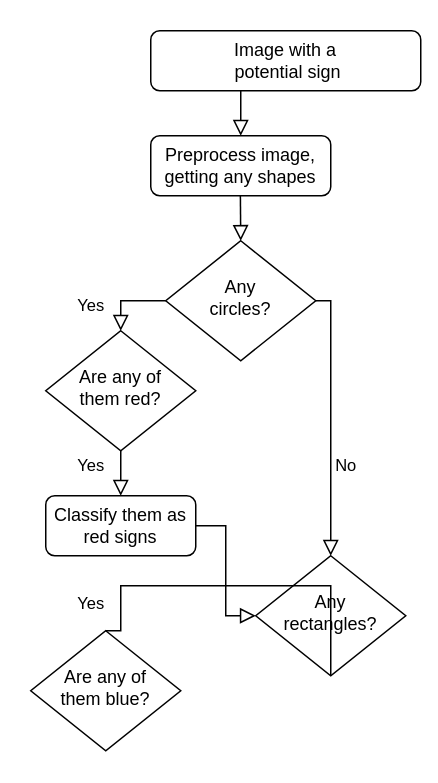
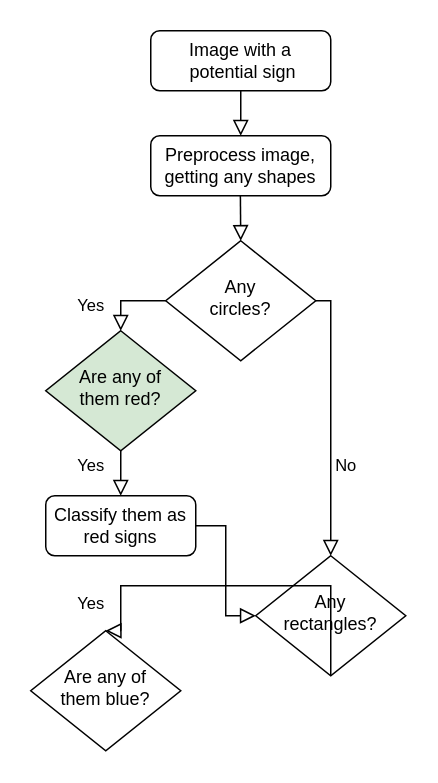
(286, 61) -> (241, 61)
(121, 391) -> (121, 391)
(118, 631) -> (121, 627)
